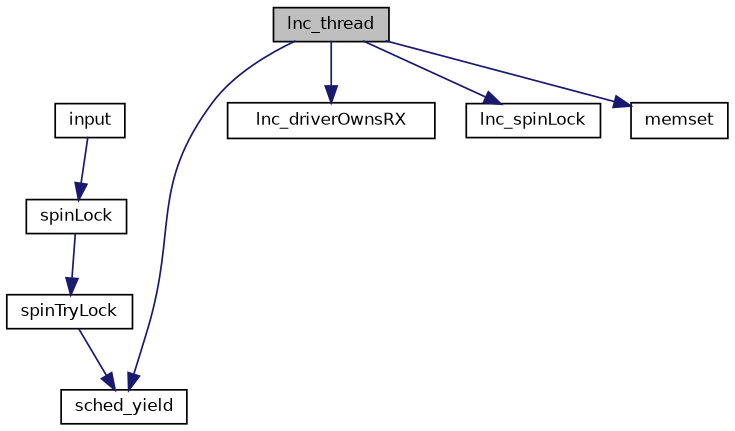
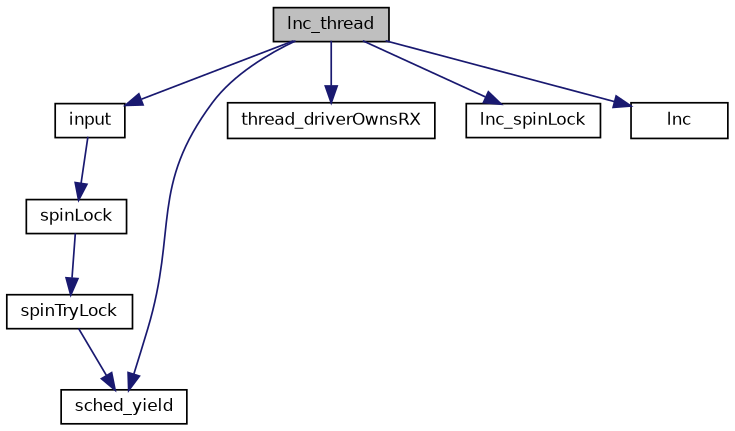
none -> (218, 70)
(331, 121) -> (331, 121)
(679, 121) -> (679, 121)
